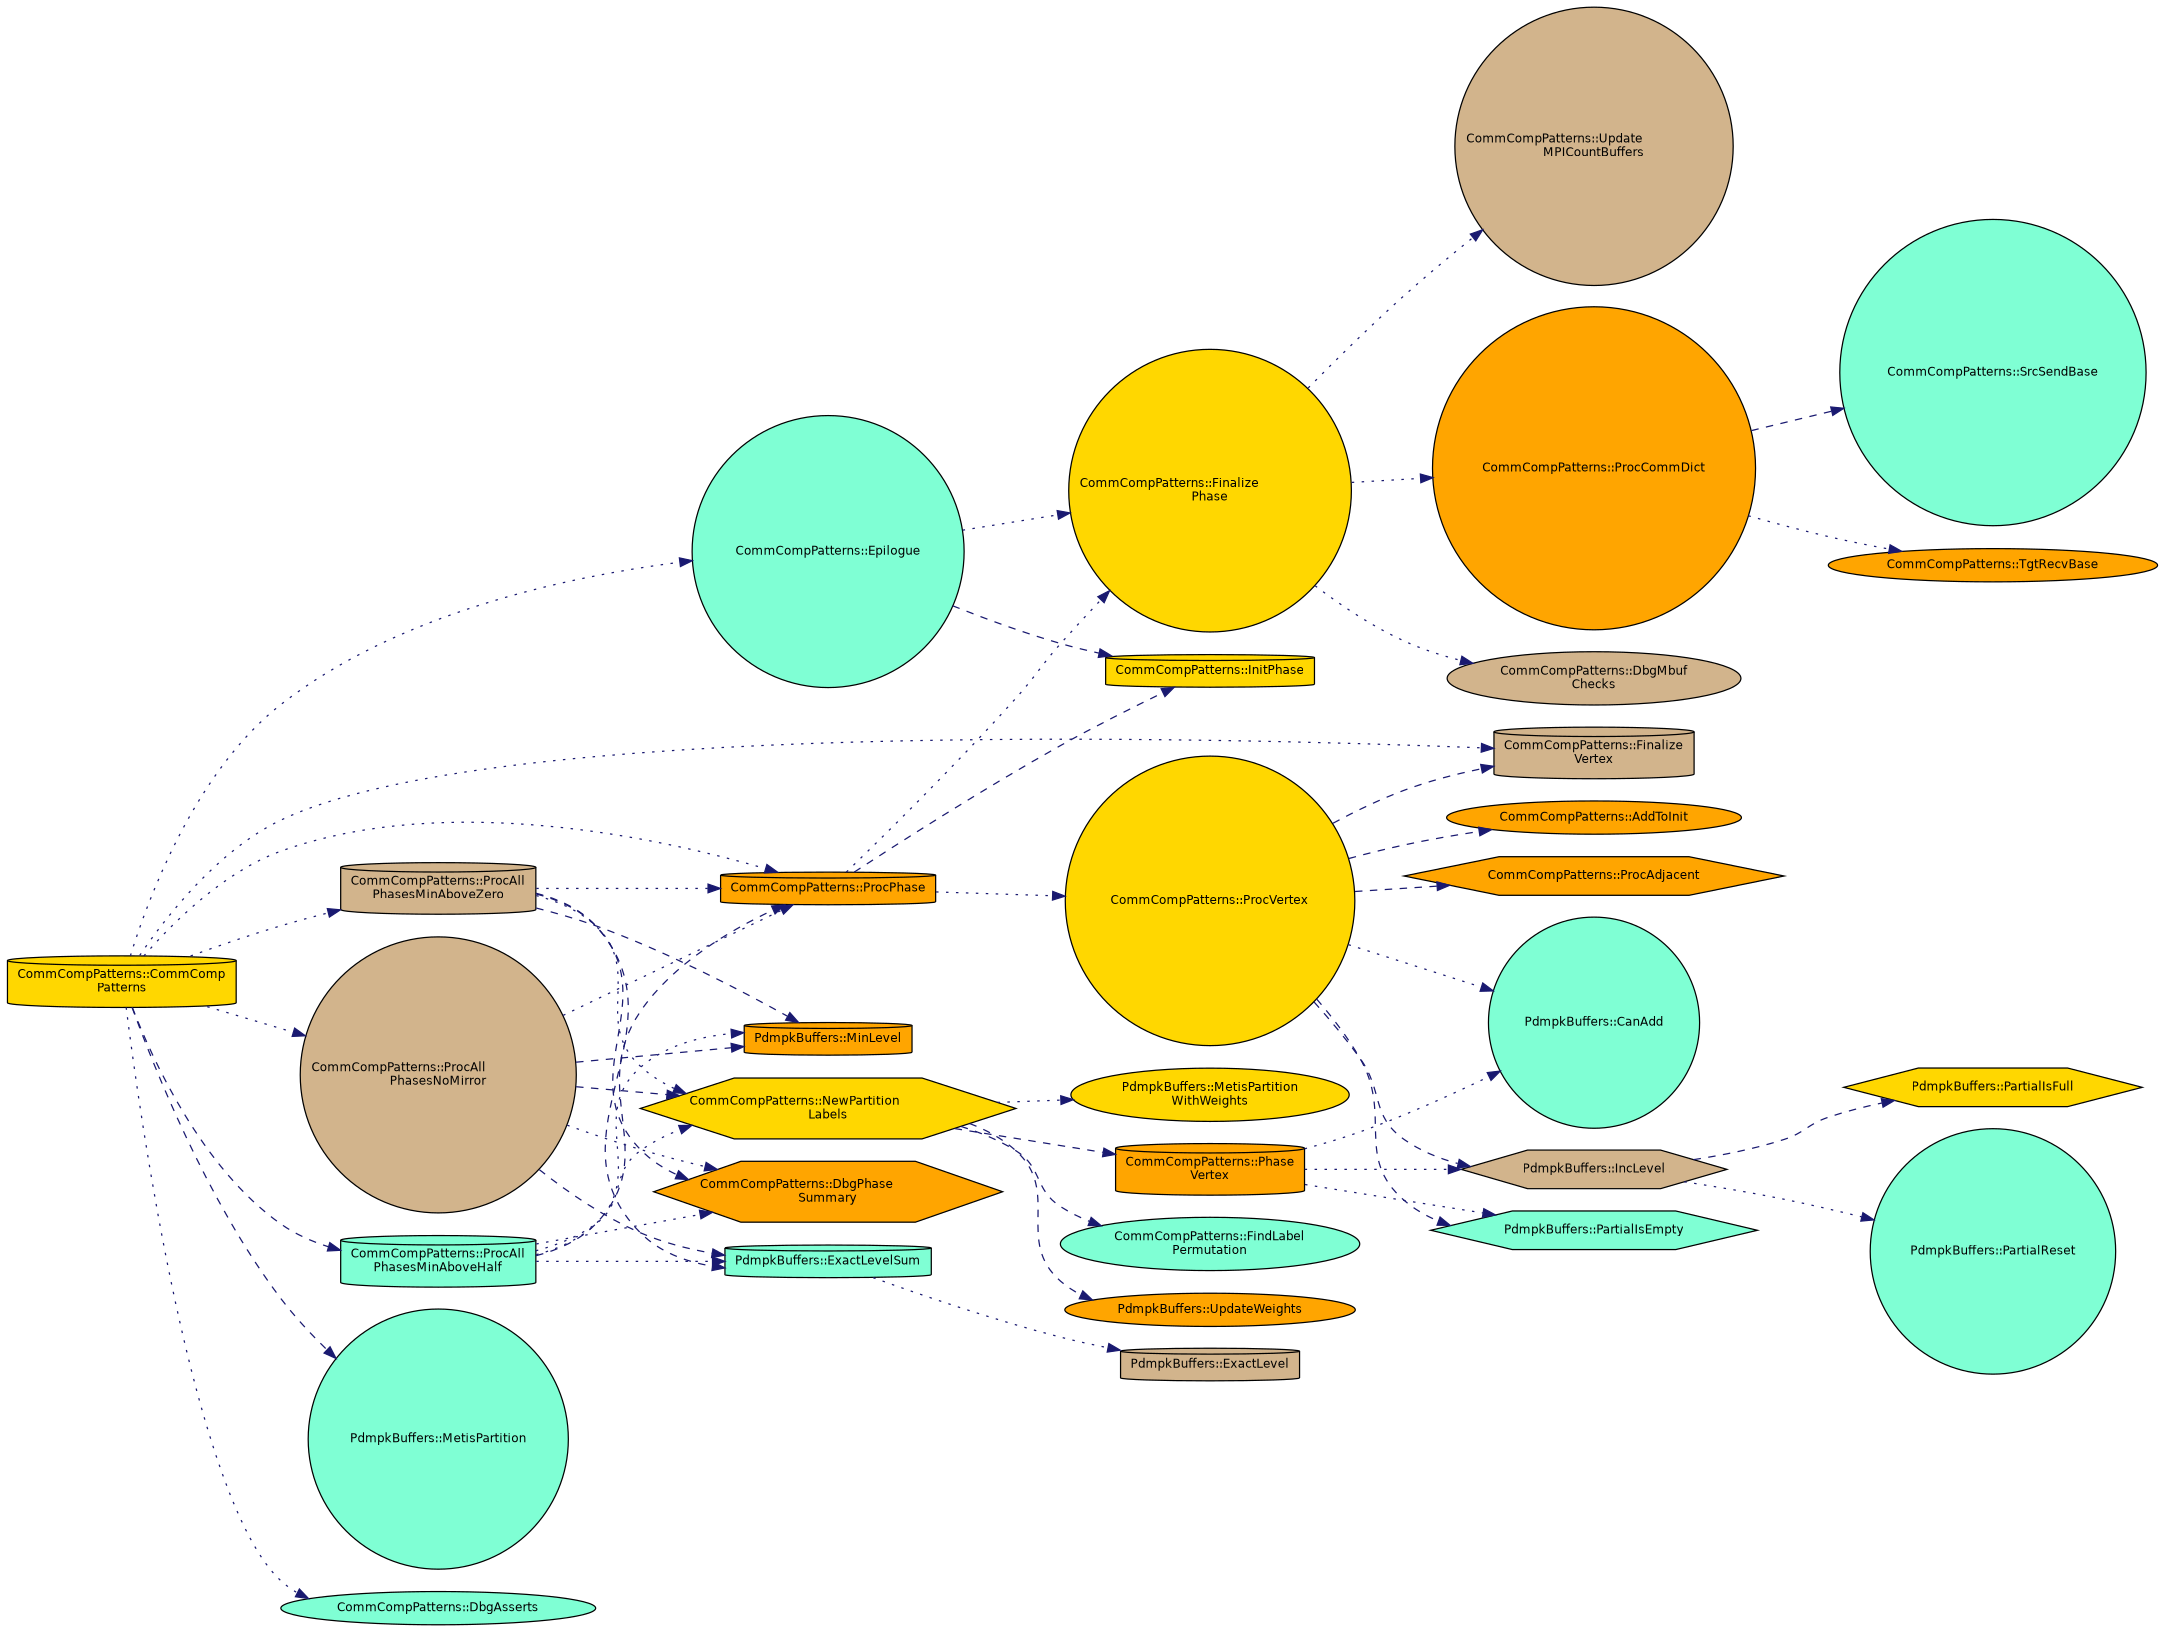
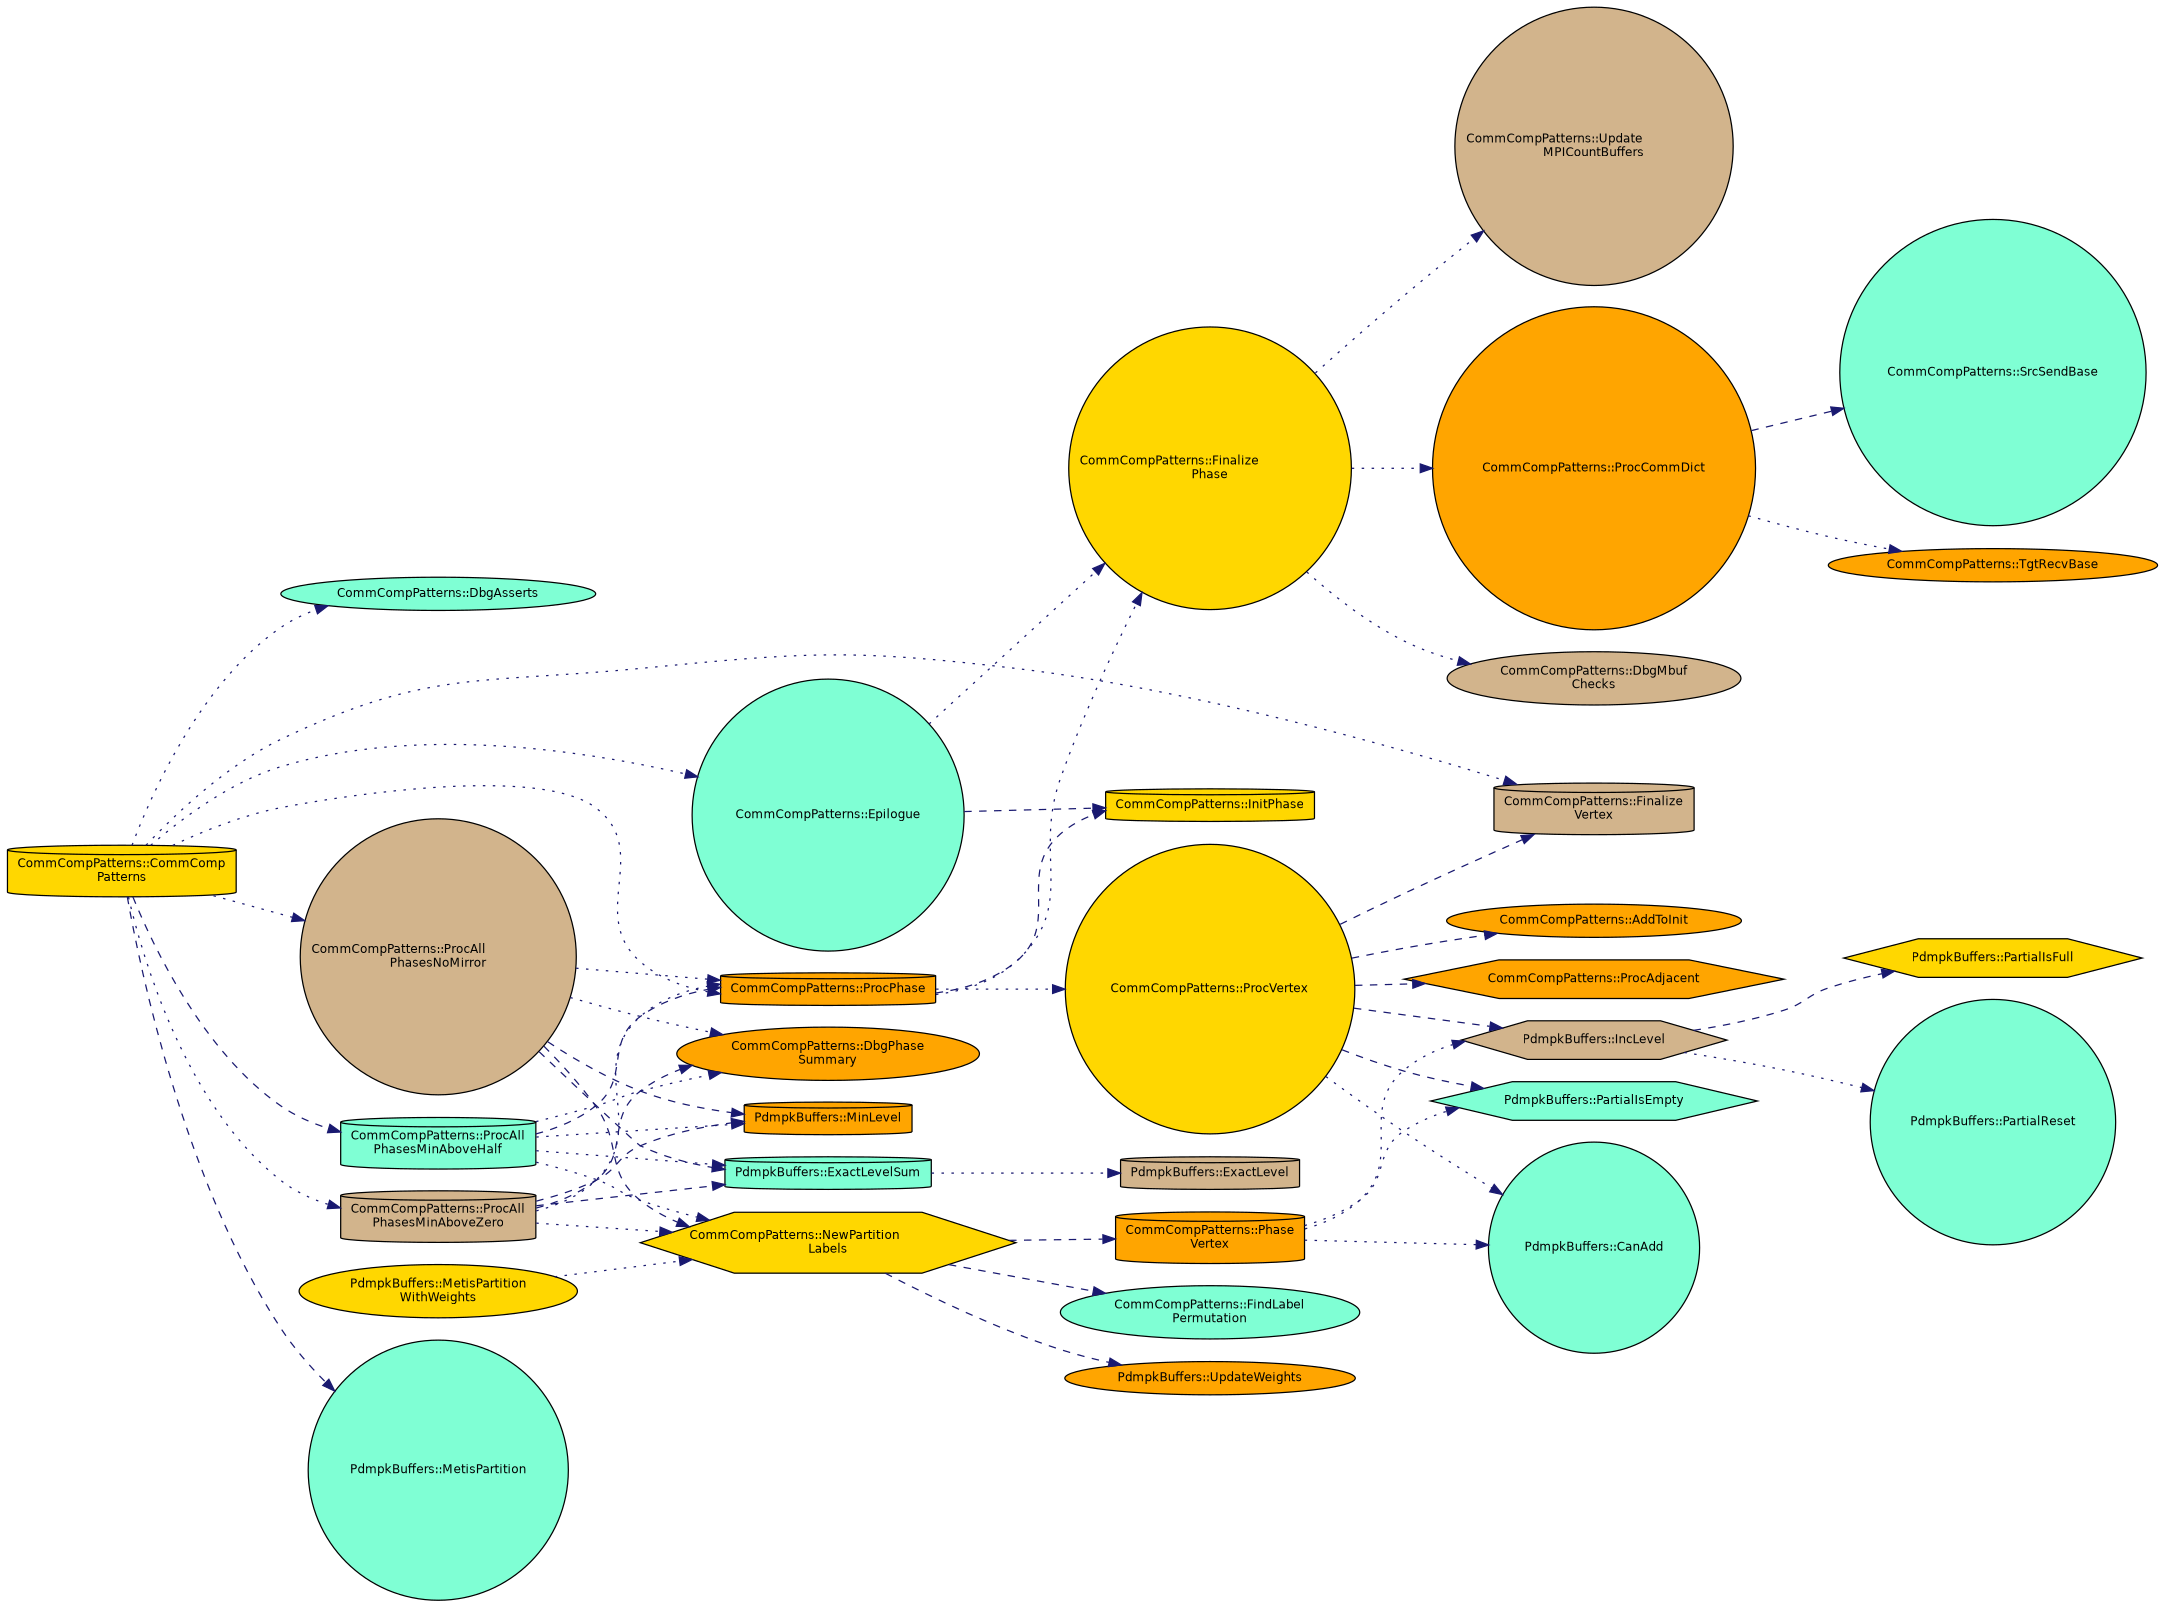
(1029, 1101) -> (617, 1269)
(828, 1192) -> (828, 1054)
